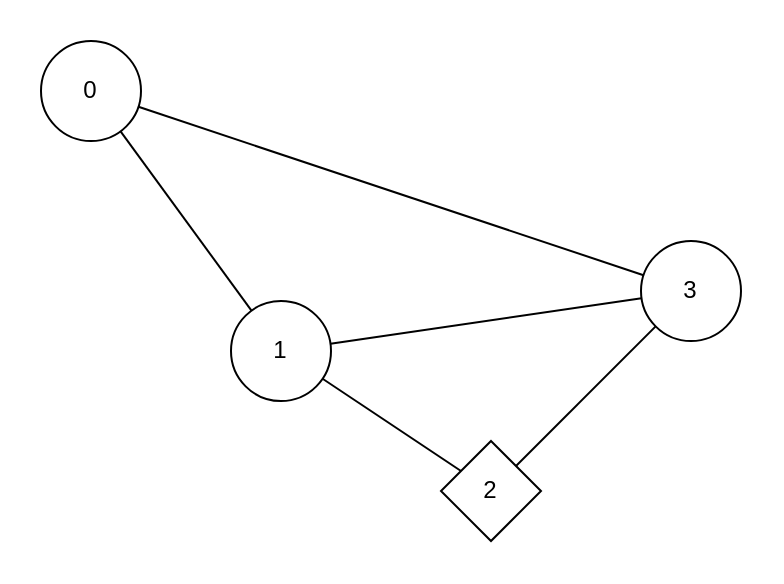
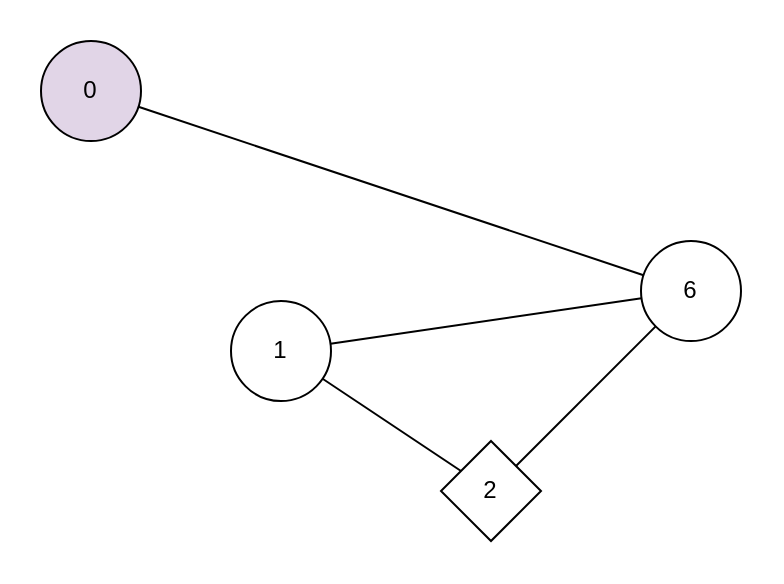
(91, 91) -> (91, 91)
(186, 221) -> none
(691, 291) -> (691, 291)
